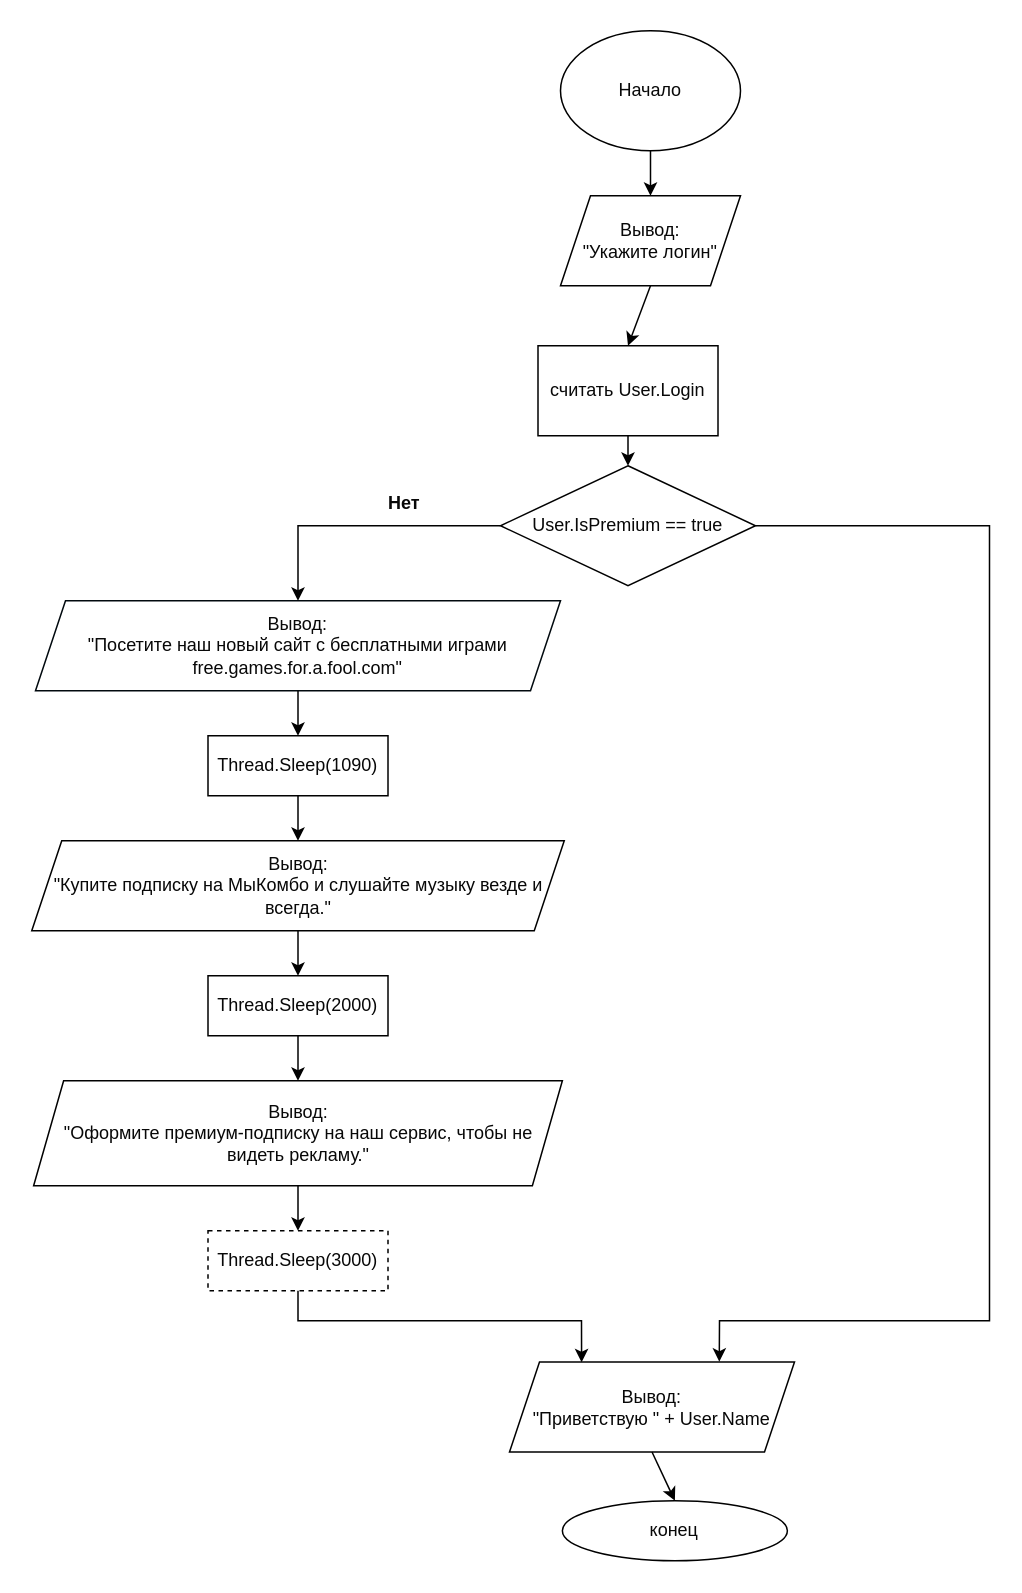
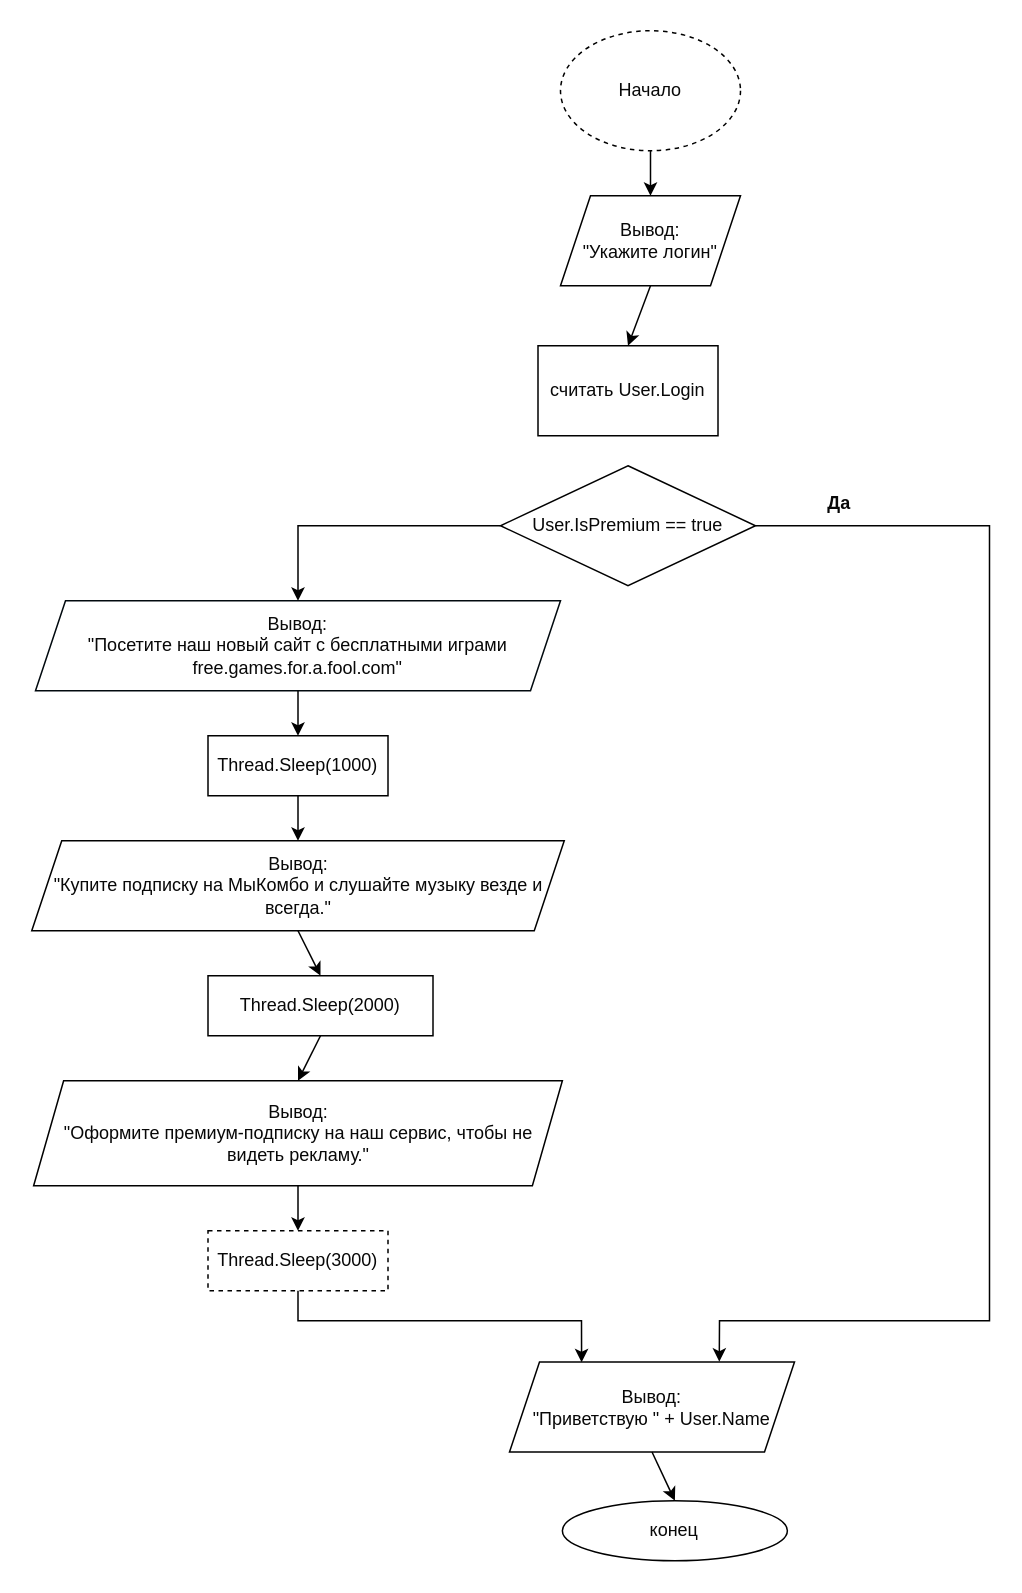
(650, 91) -> (650, 91)
(628, 446) -> none
(404, 503) -> none
none -> (839, 503)
(298, 766) -> (298, 766)
(298, 1006) -> (320, 1006)
